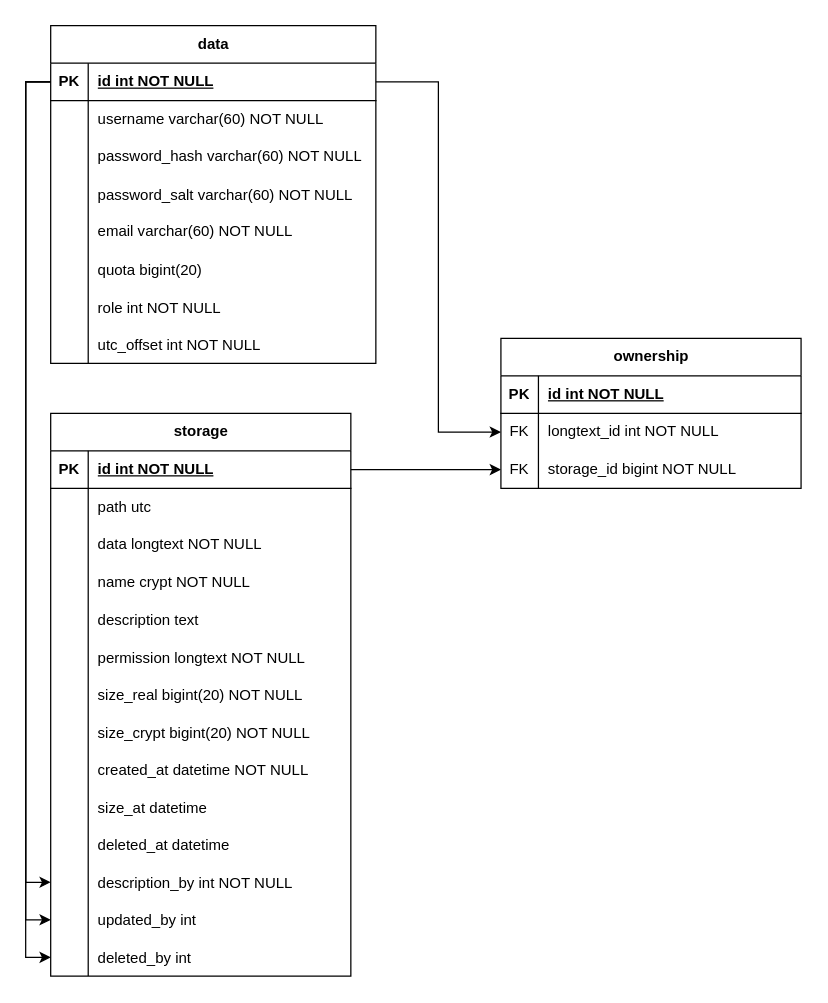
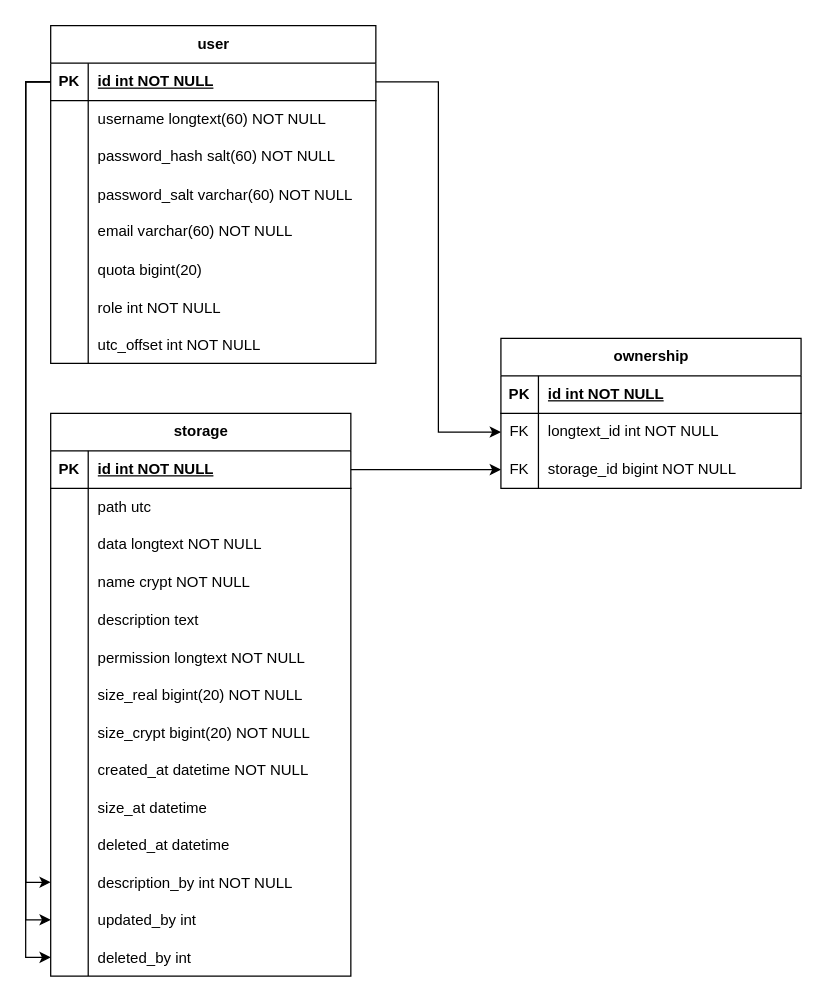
(214, 44) -> (214, 44)
(214, 119) -> (216, 119)
(235, 157) -> (221, 157)
